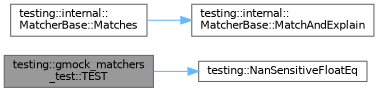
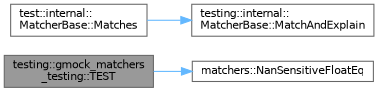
(79, 20) -> (79, 20)
(79, 71) -> (79, 71)
(283, 71) -> (283, 71)
